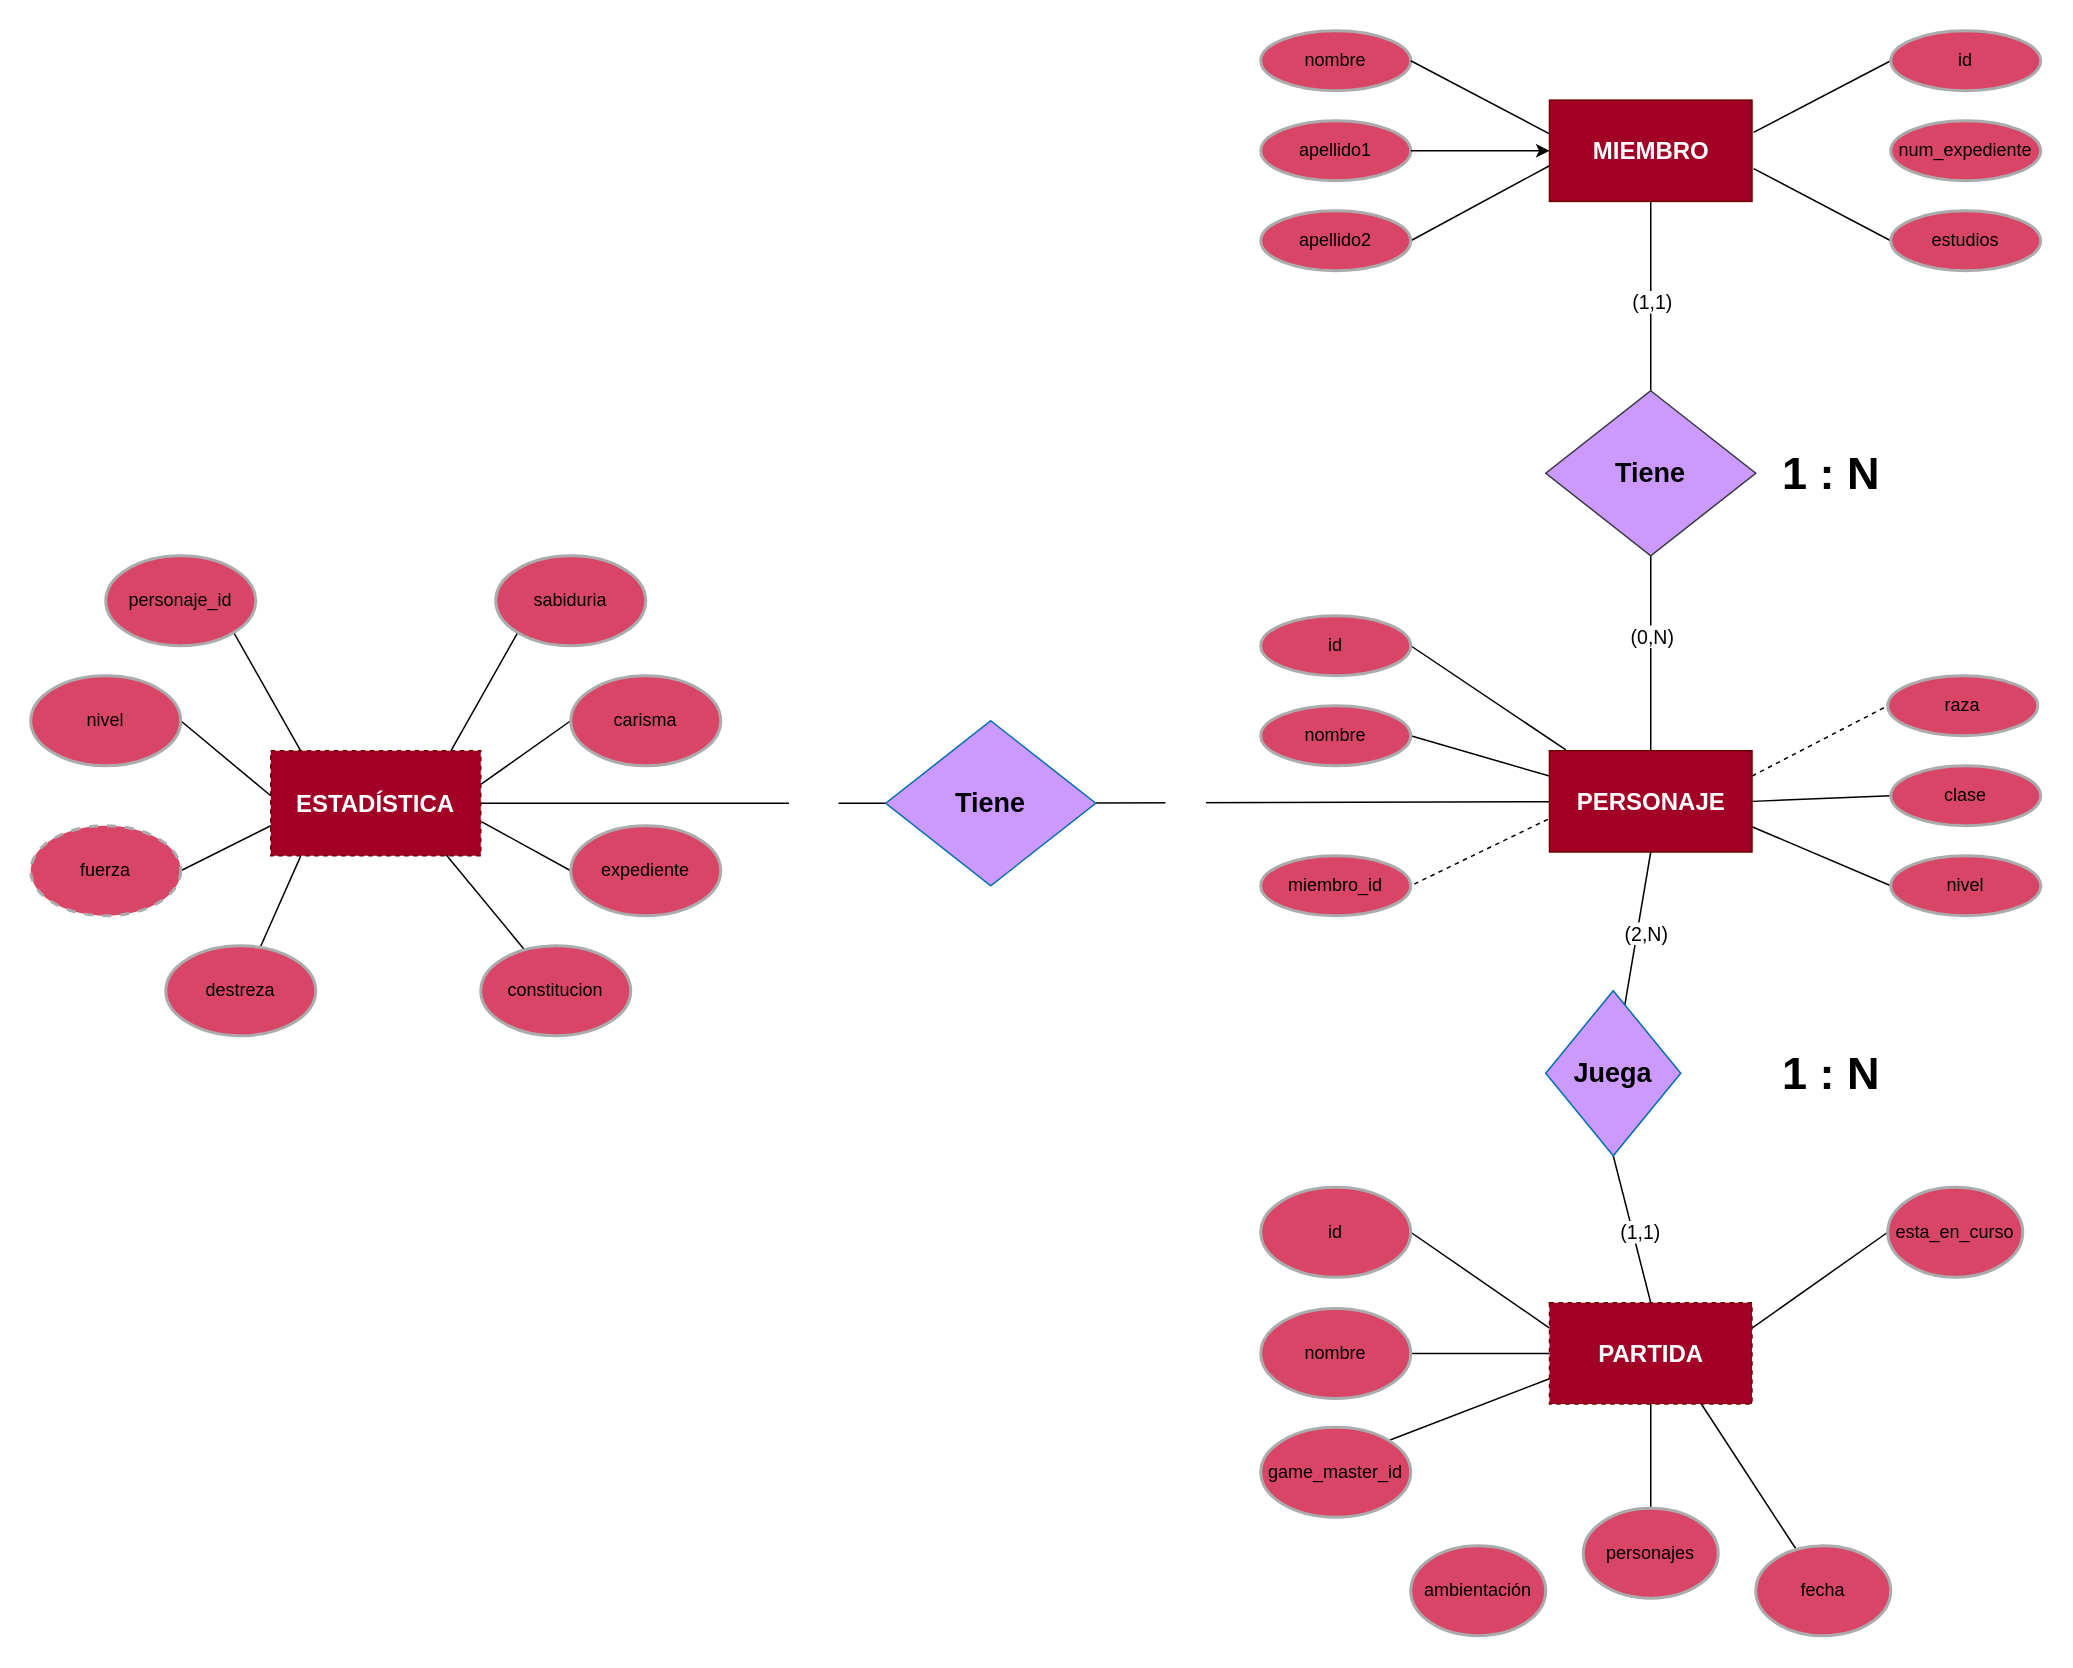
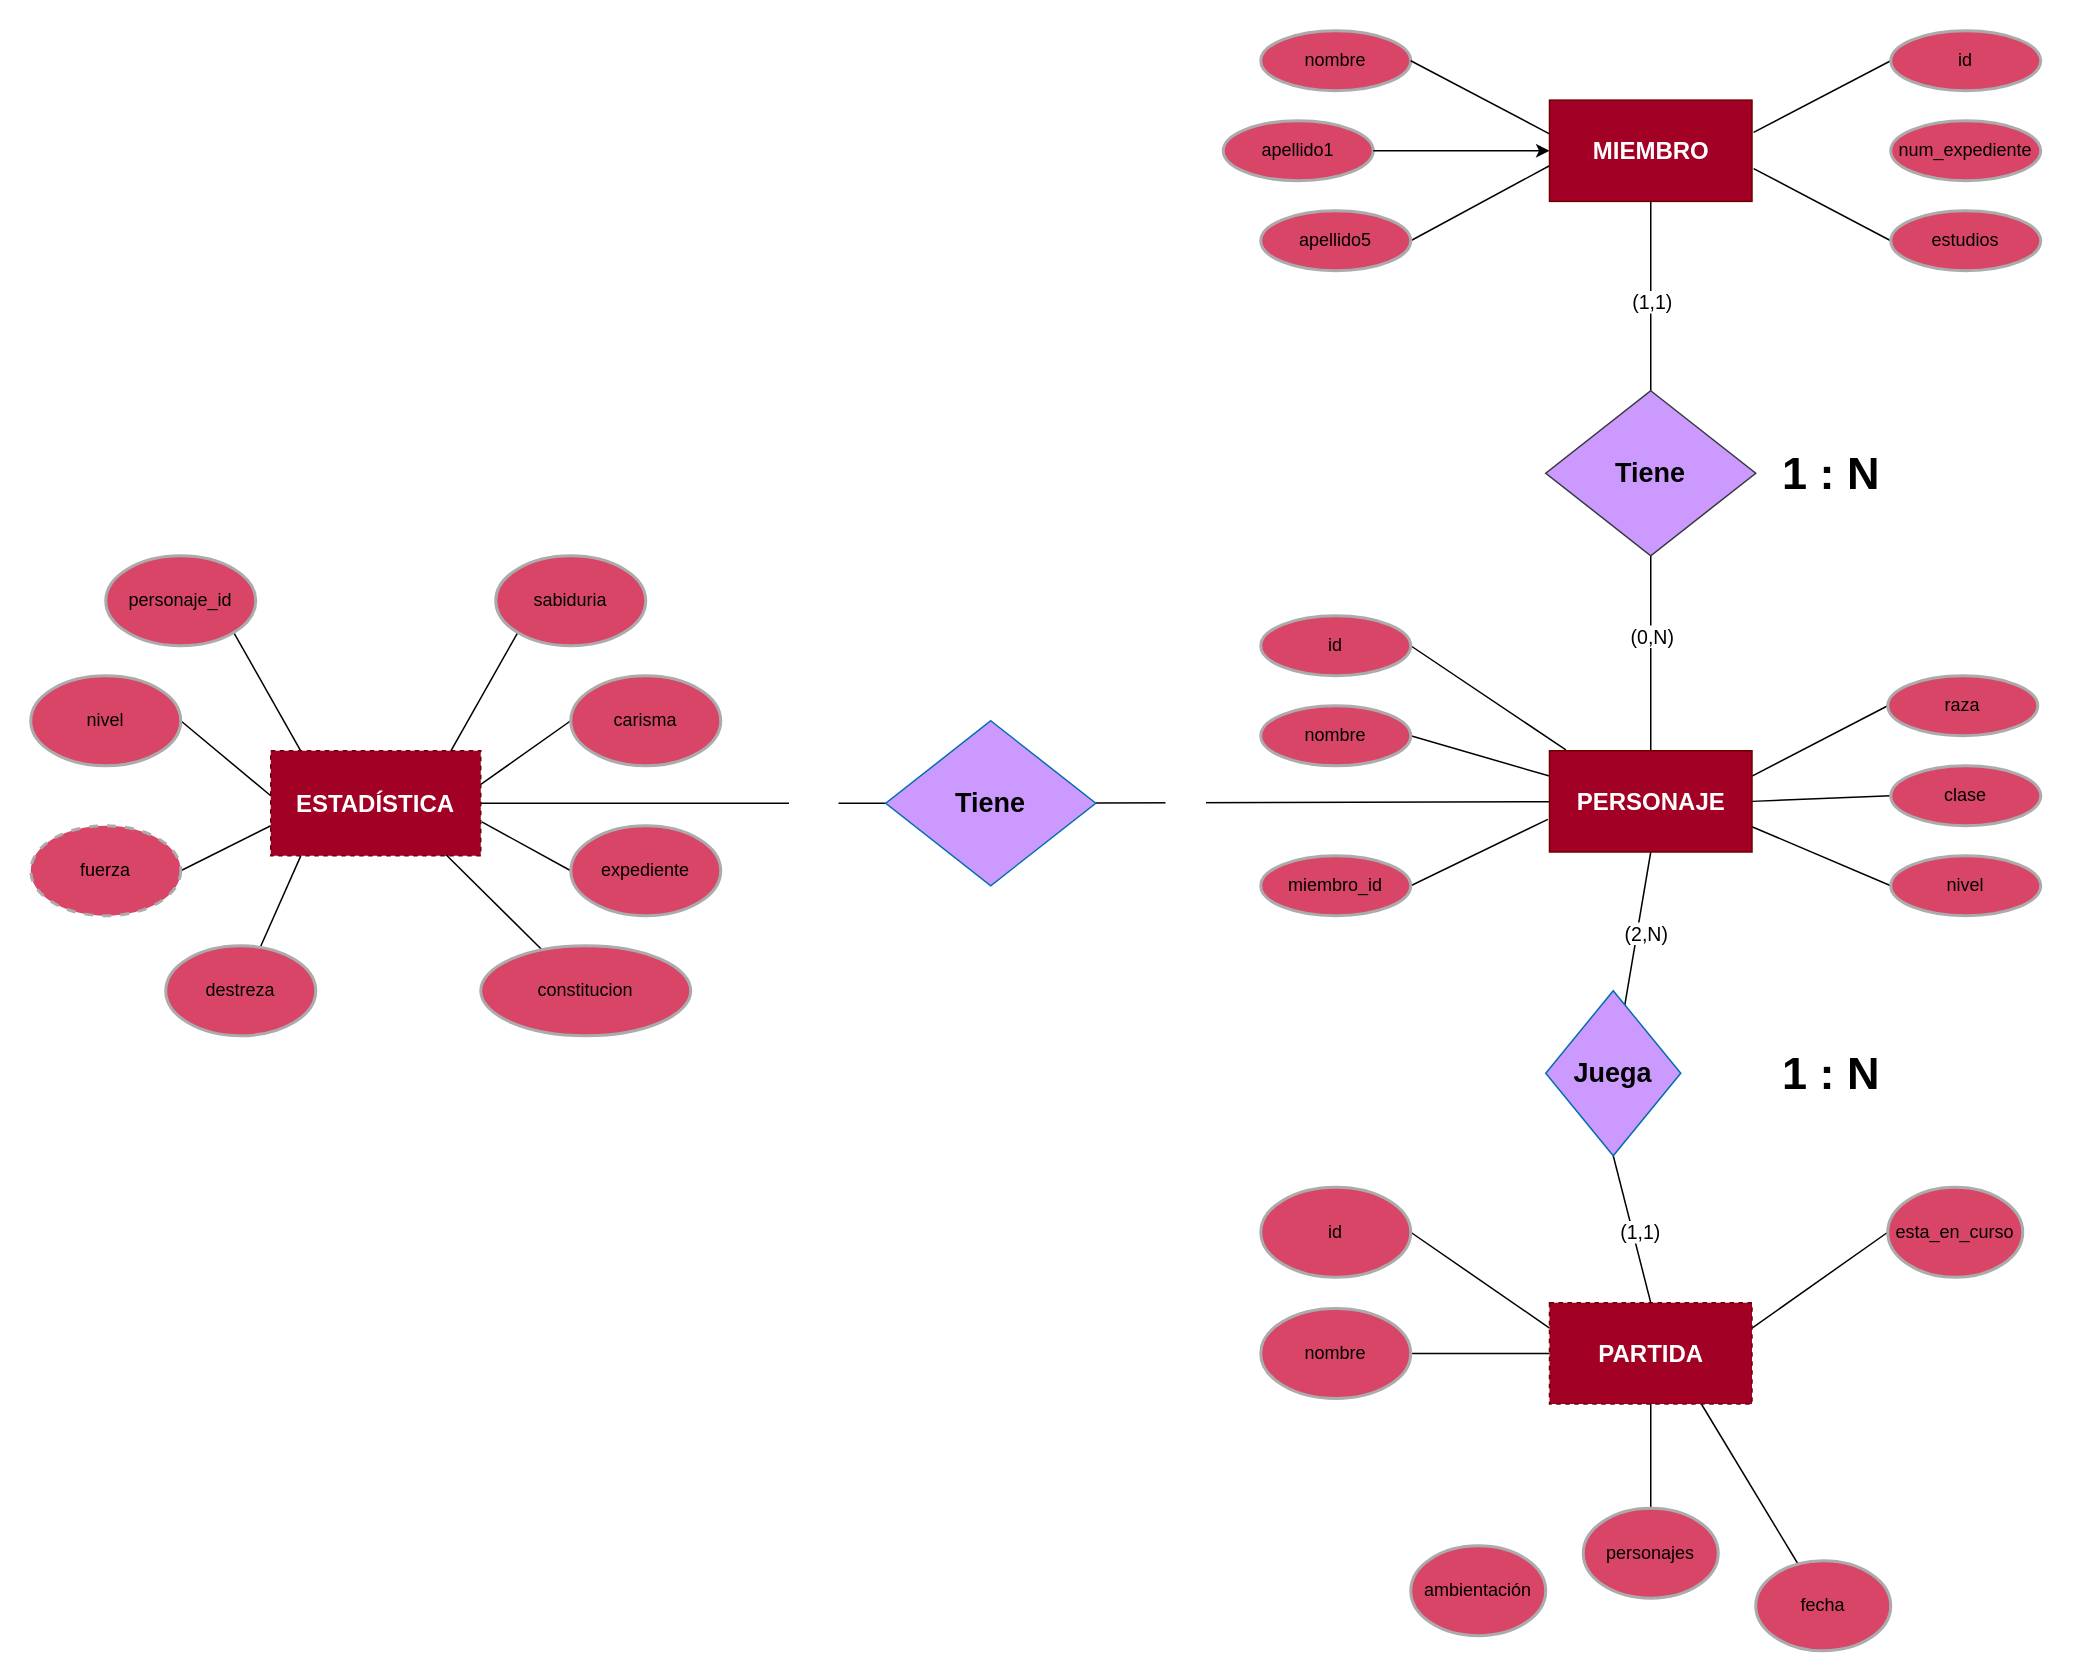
(1336, 151) -> (1298, 151)
(1336, 241) -> (1336, 241)
(1820, 741) -> (1820, 741)
(1478, 853) -> (1478, 853)
(556, 991) -> (586, 991)
(1469, 1410) -> none
(1336, 1472) -> none
(1823, 1591) -> (1823, 1606)
